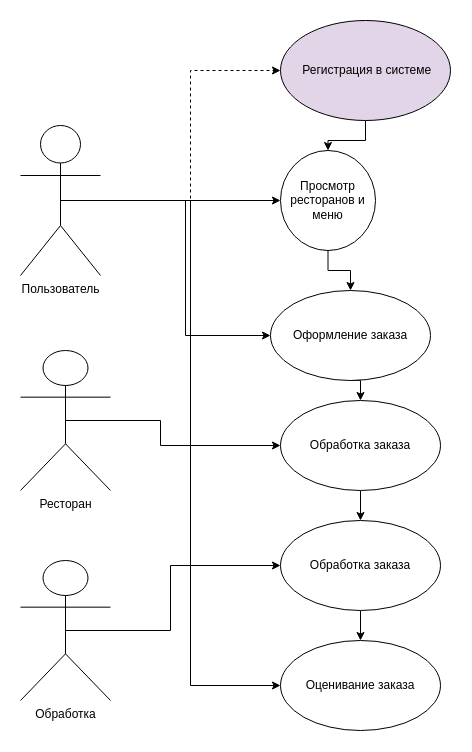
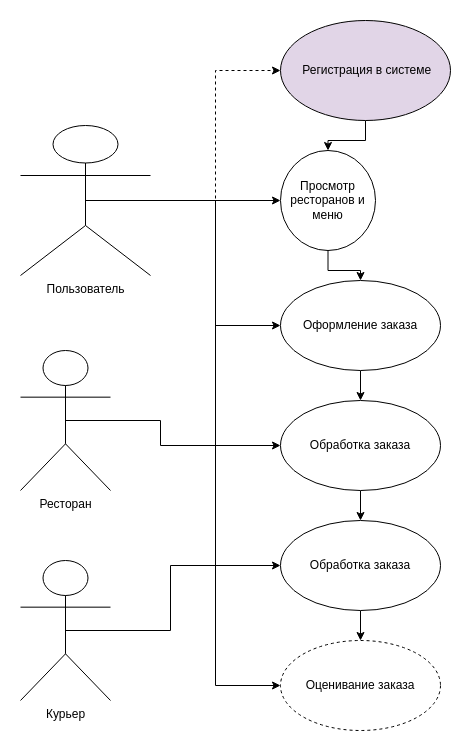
(61, 201) -> (86, 201)
(351, 336) -> (361, 326)
(361, 686) -> (361, 686)
(66, 715) -> (66, 715)
